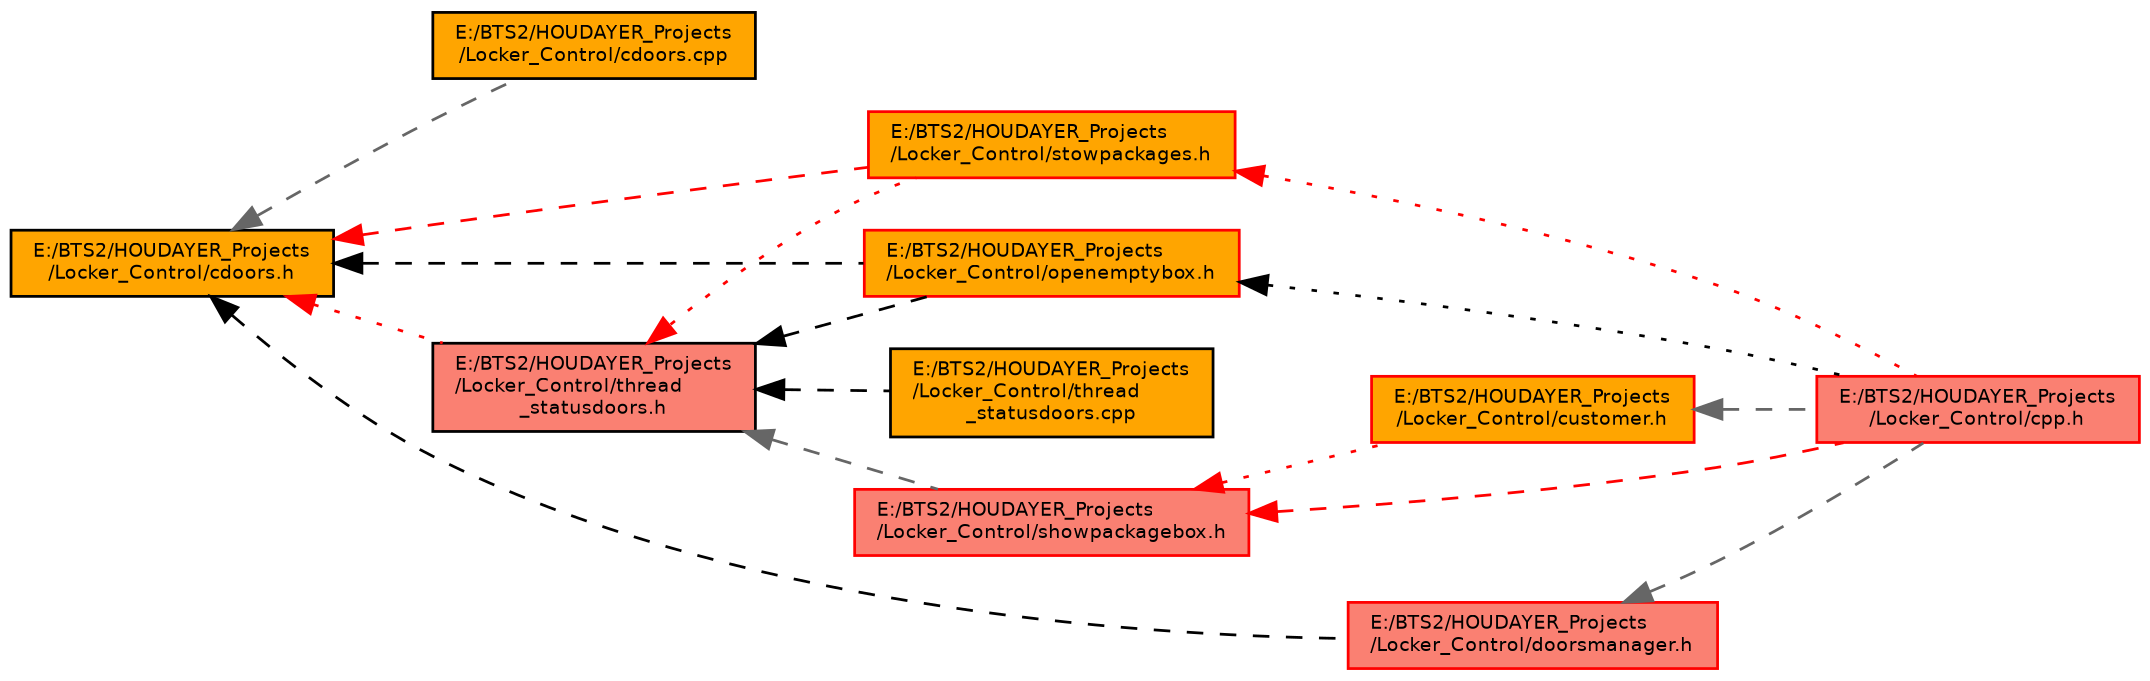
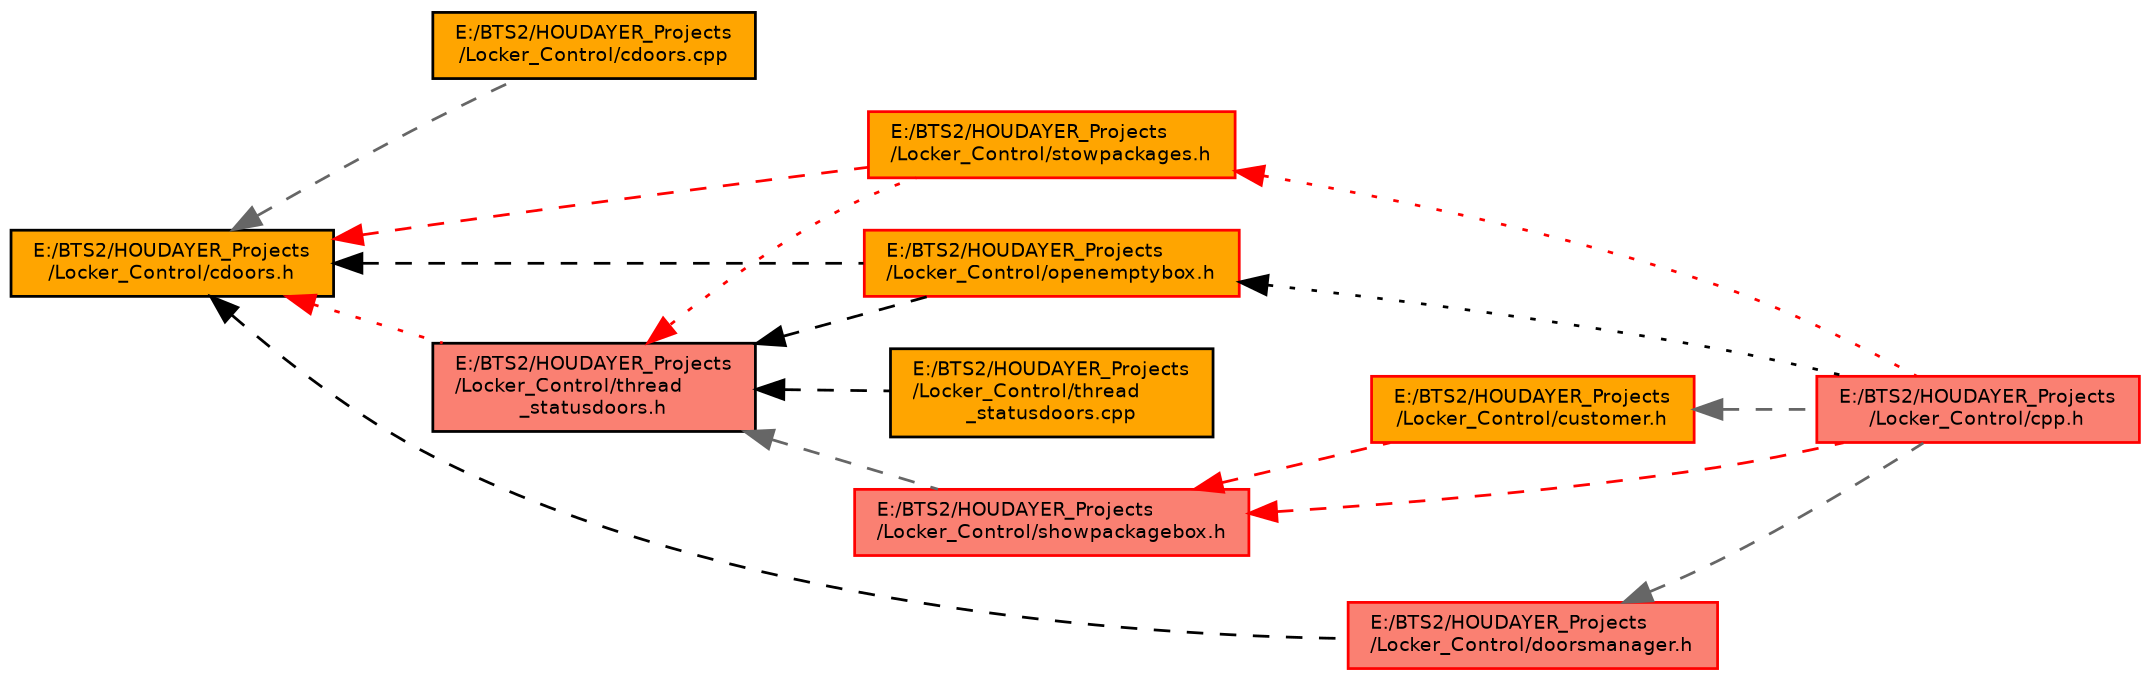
(1306, 463) -> (1306, 463)
